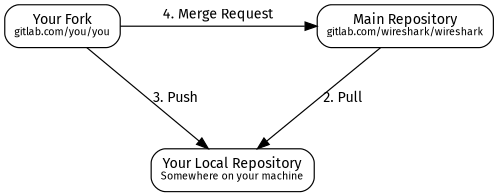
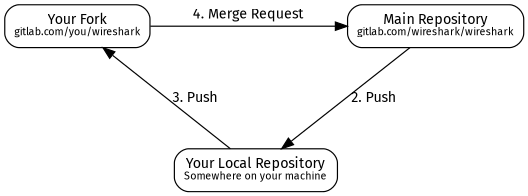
(62, 32) -> (77, 32)
(143, 94) -> (172, 102)
(343, 98) -> (374, 98)
